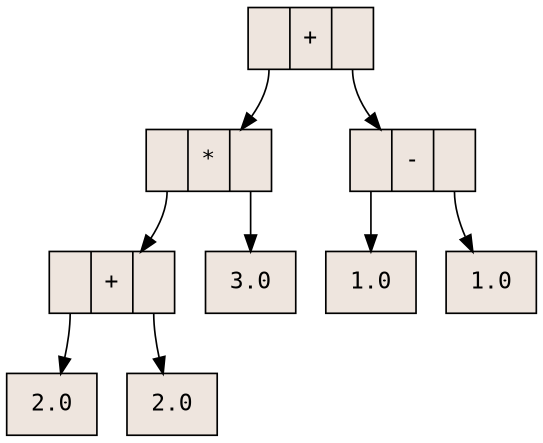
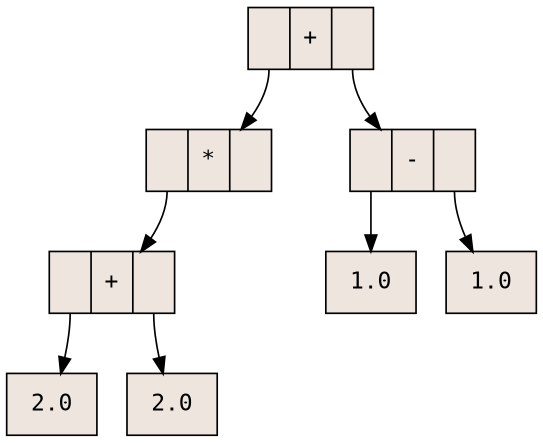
(251, 282) -> none
